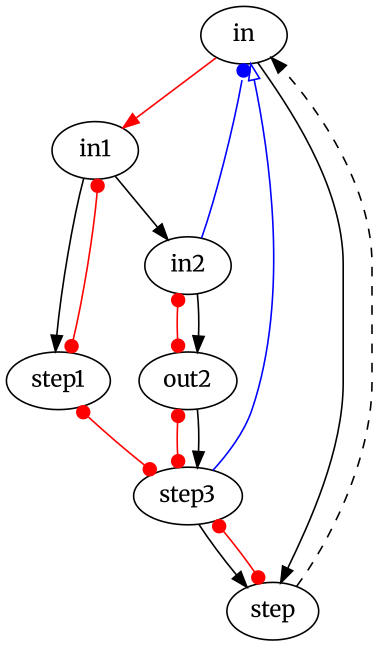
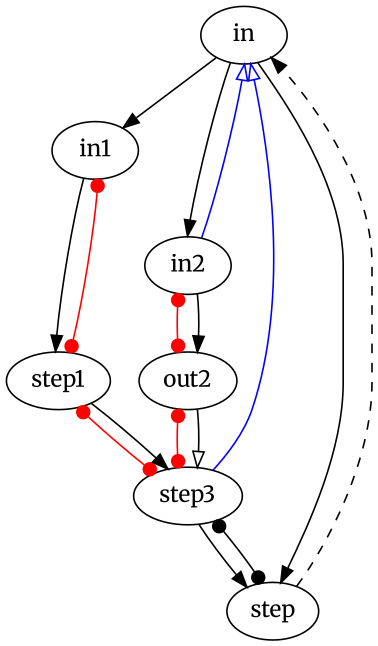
(176, 88) -> (176, 88)
(224, 160) -> (224, 160)
(136, 202) -> (208, 141)
none -> (124, 430)
(199, 430) -> (199, 430)
(239, 551) -> (239, 551)
